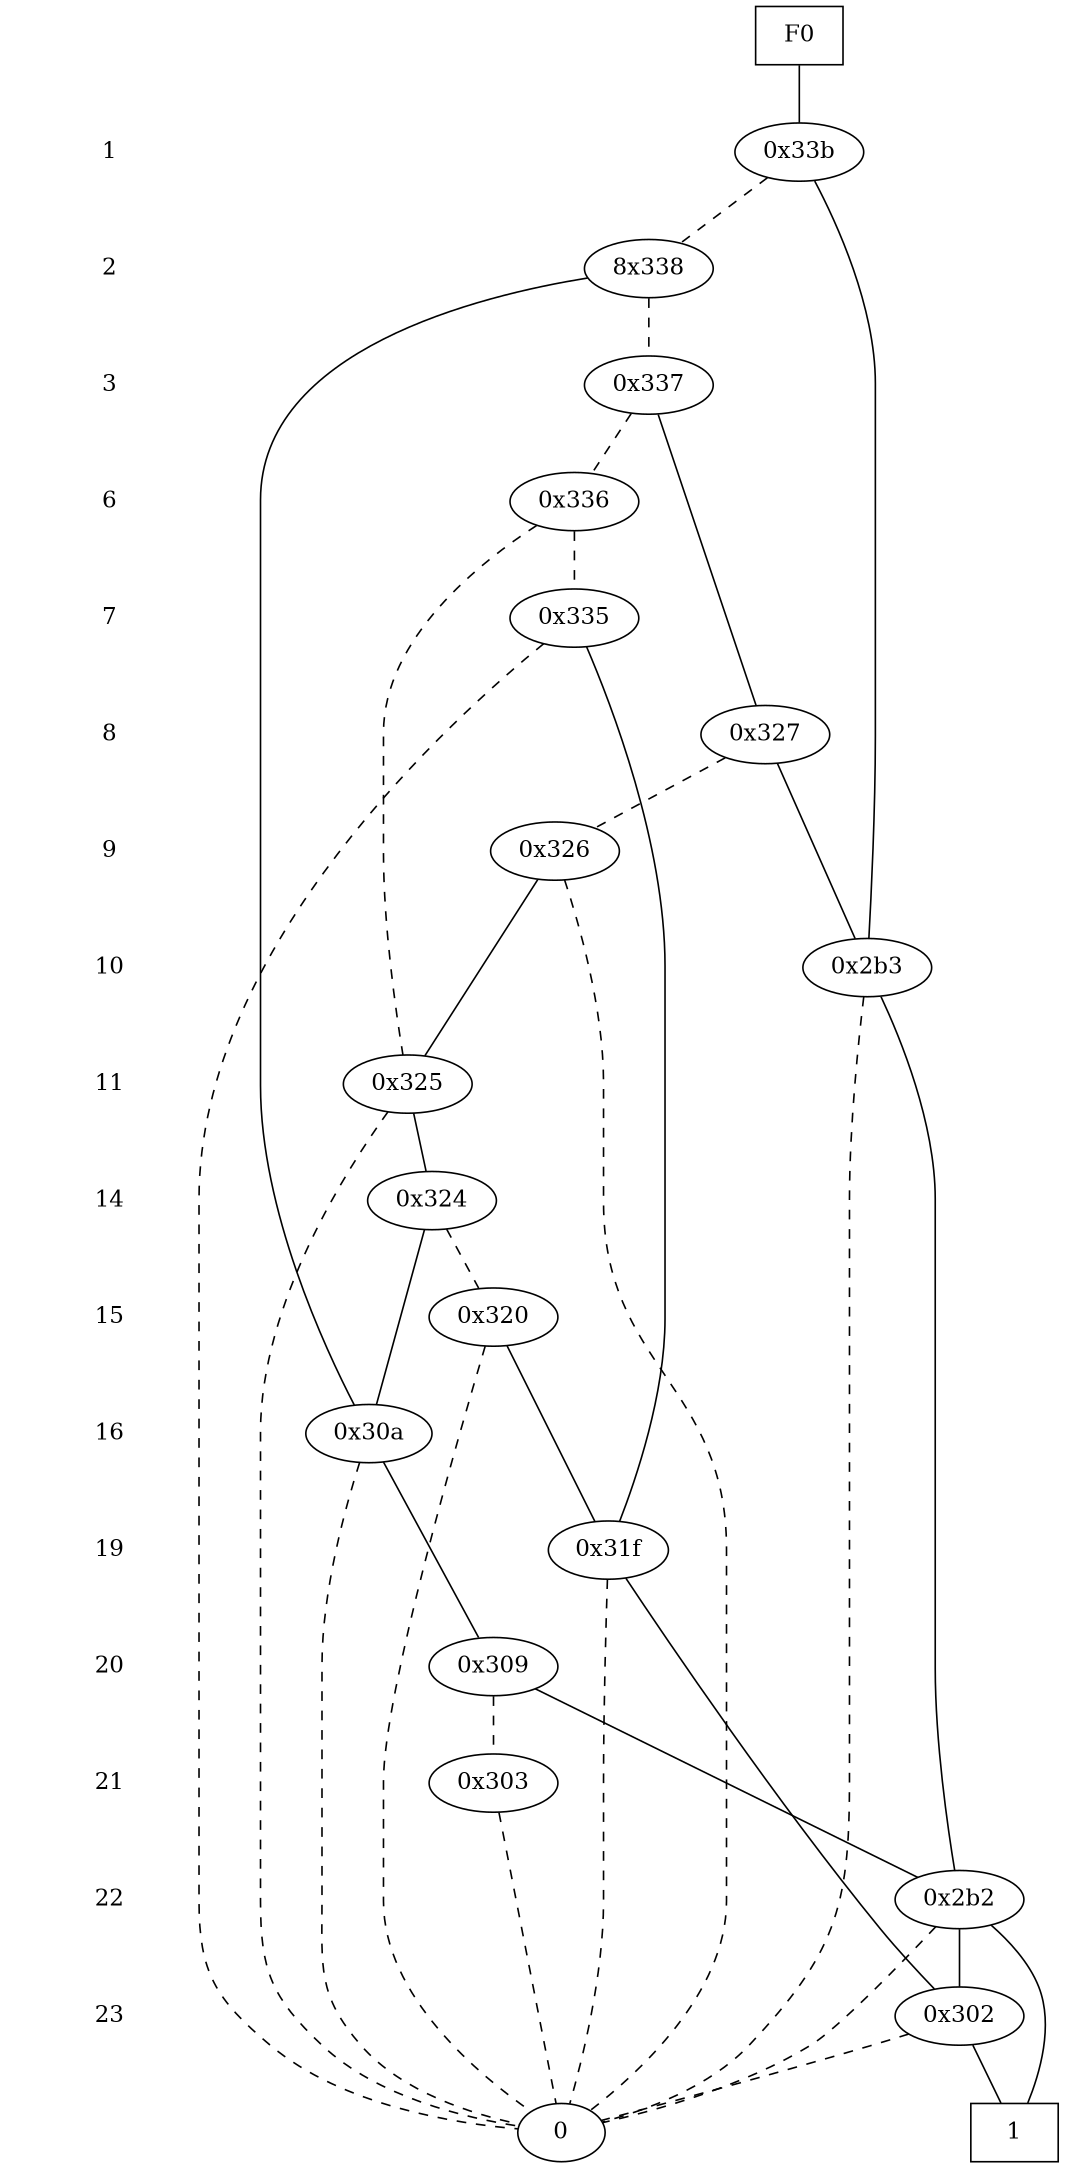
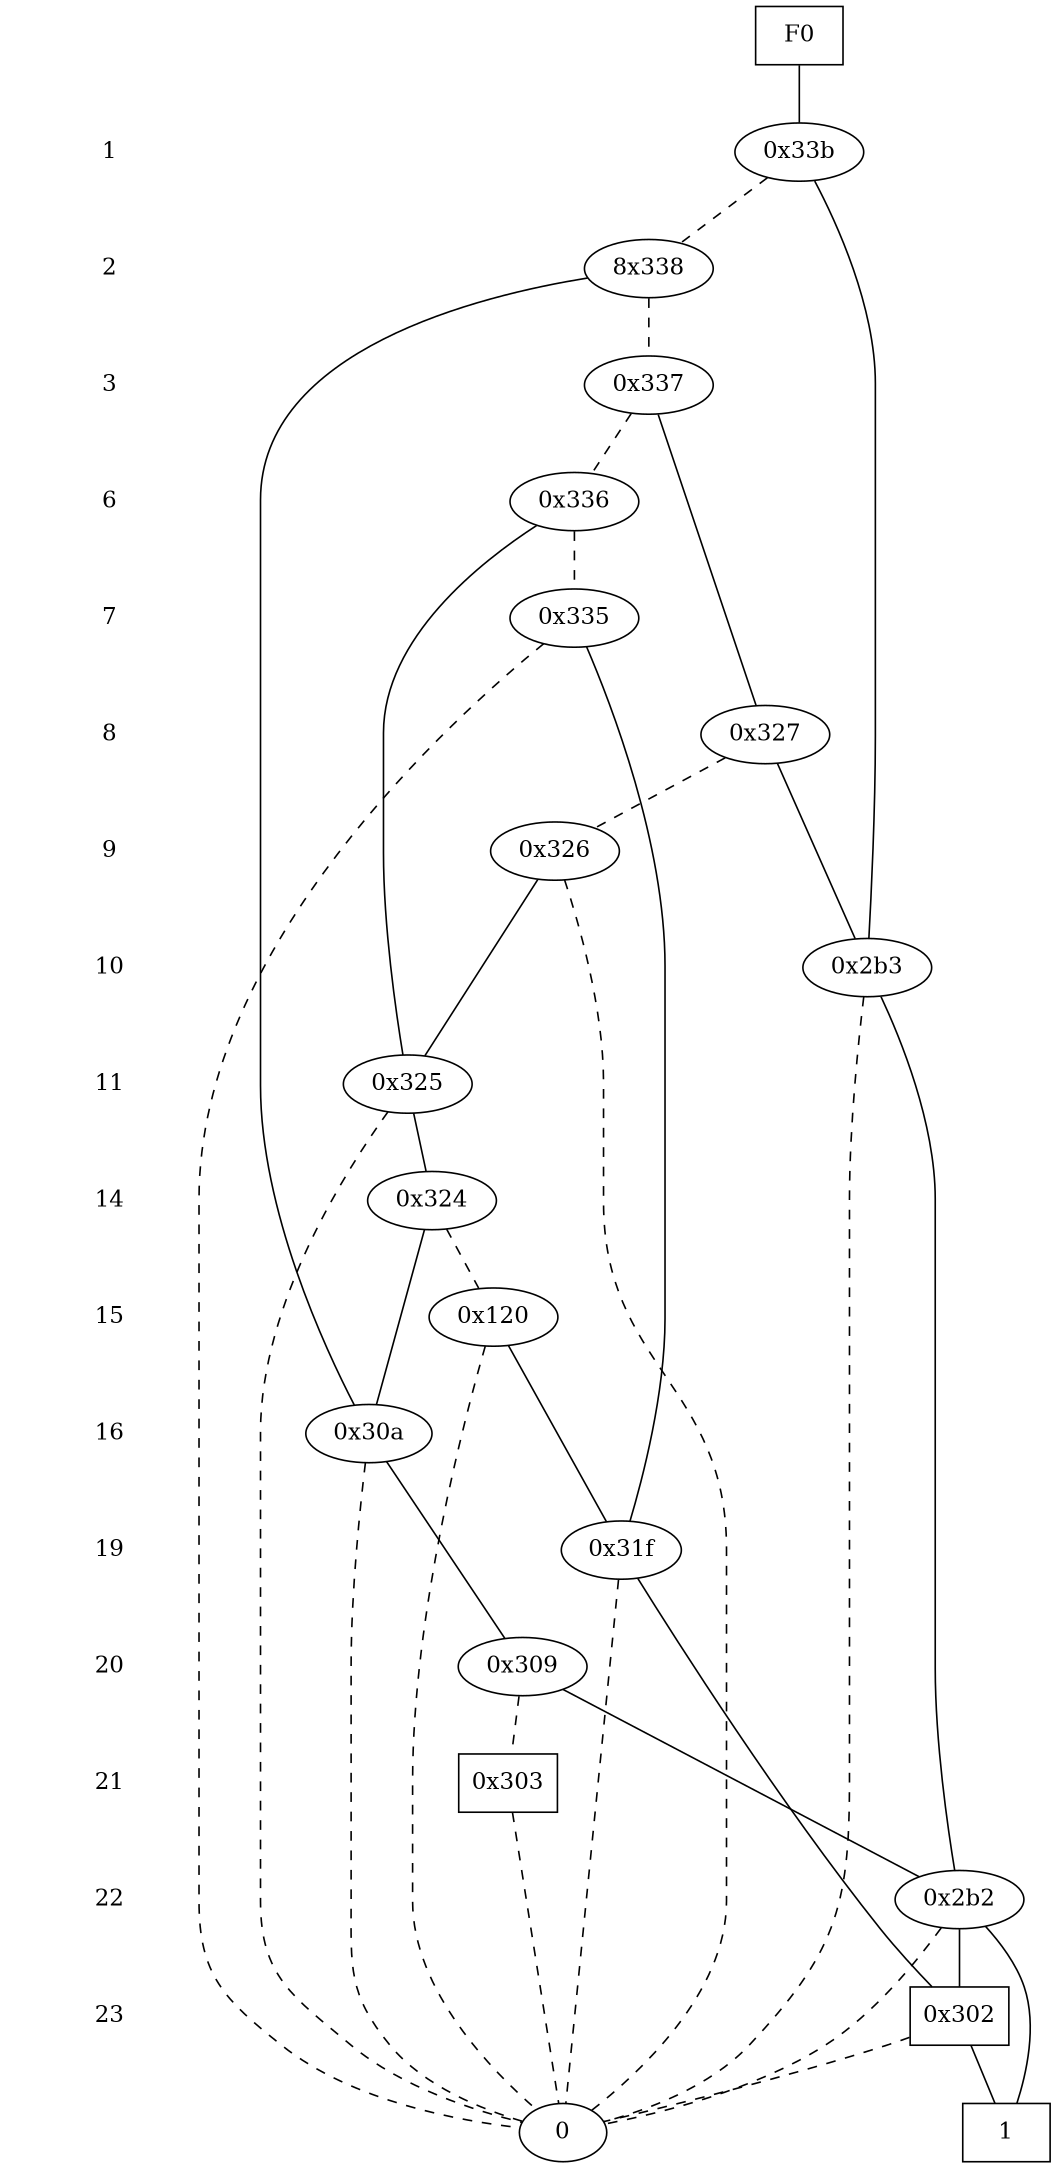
(383, 761) -> (383, 761)
(494, 1317) -> (494, 1317)
(494, 1783) -> (508, 1783)
(960, 2016) -> (960, 2016)
